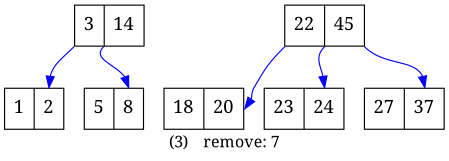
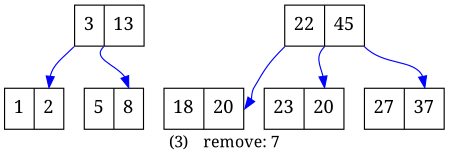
(124, 24) -> (124, 24)
(324, 108) -> (324, 108)
